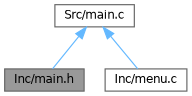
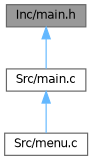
(66, 53) -> (46, 54)
(146, 80) -> (46, 144)
